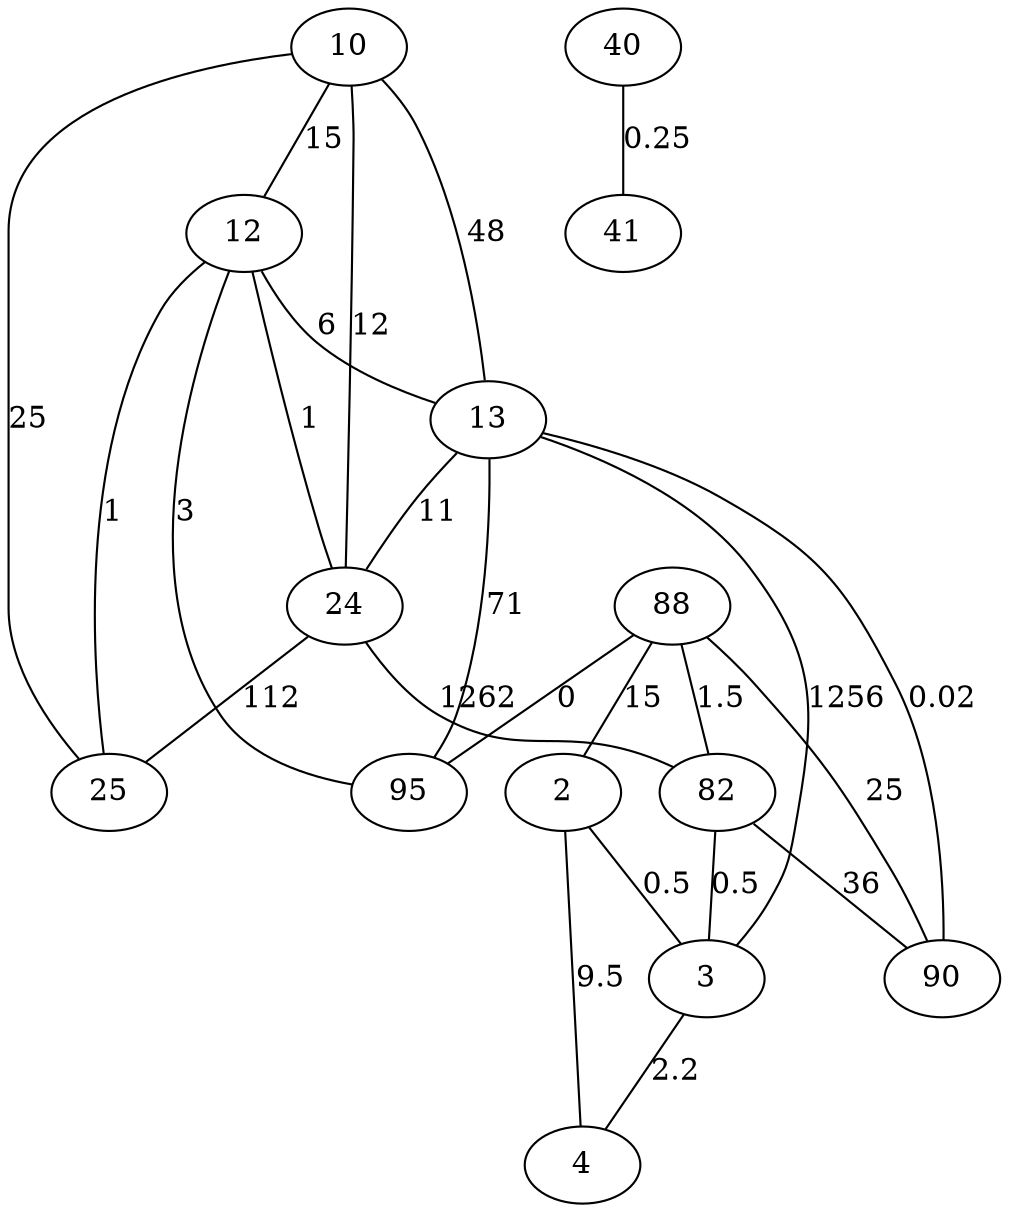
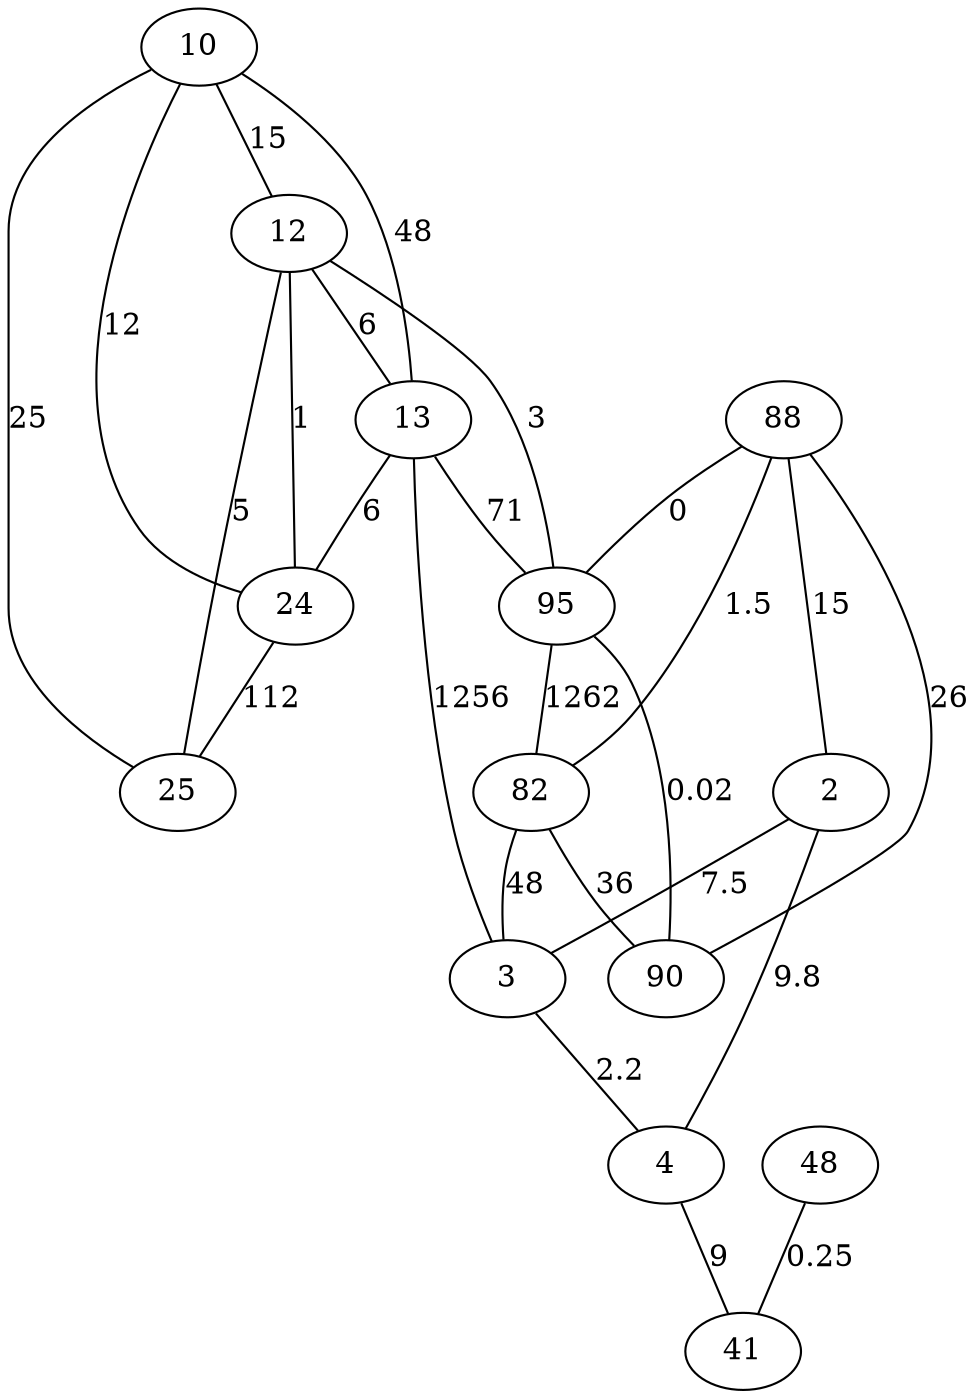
(623, 47) -> (820, 1165)
(114, 513) -> (242, 513)
(438, 513) -> (373, 513)
(849, 603) -> (661, 780)
(513, 740) -> (544, 699)
(886, 792) -> (950, 699)
(667, 886) -> (725, 886)
(736, 886) -> (526, 886)
(601, 979) -> (798, 979)
none -> (705, 1259)
